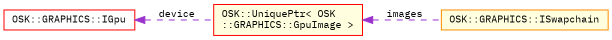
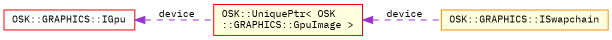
(402, 14) -> (402, 14)
